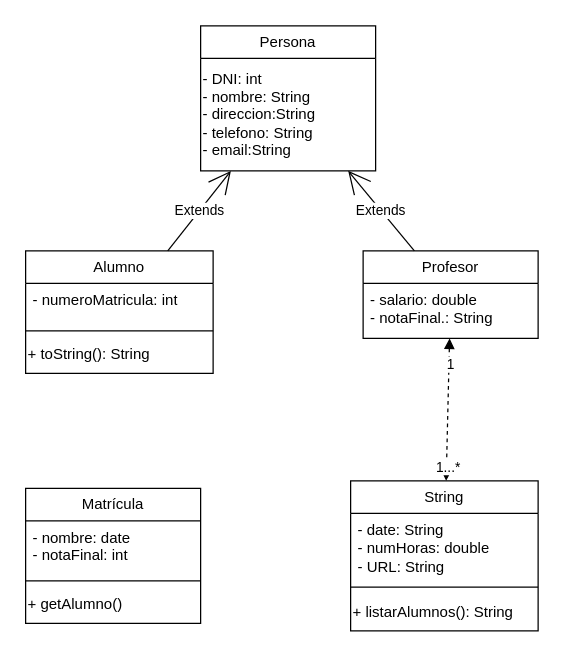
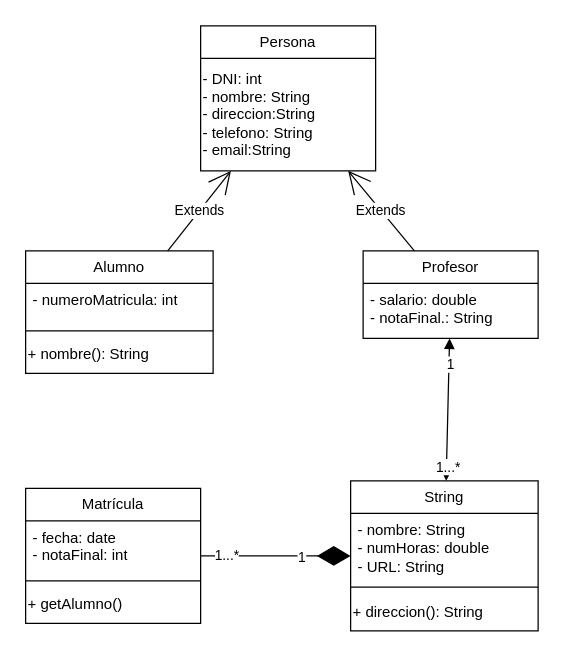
(102, 354) -> (96, 354)
(448, 416) -> (448, 416)
(89, 547) -> (89, 547)
(426, 549) -> (426, 549)
none -> (275, 556)
(444, 612) -> (430, 612)
